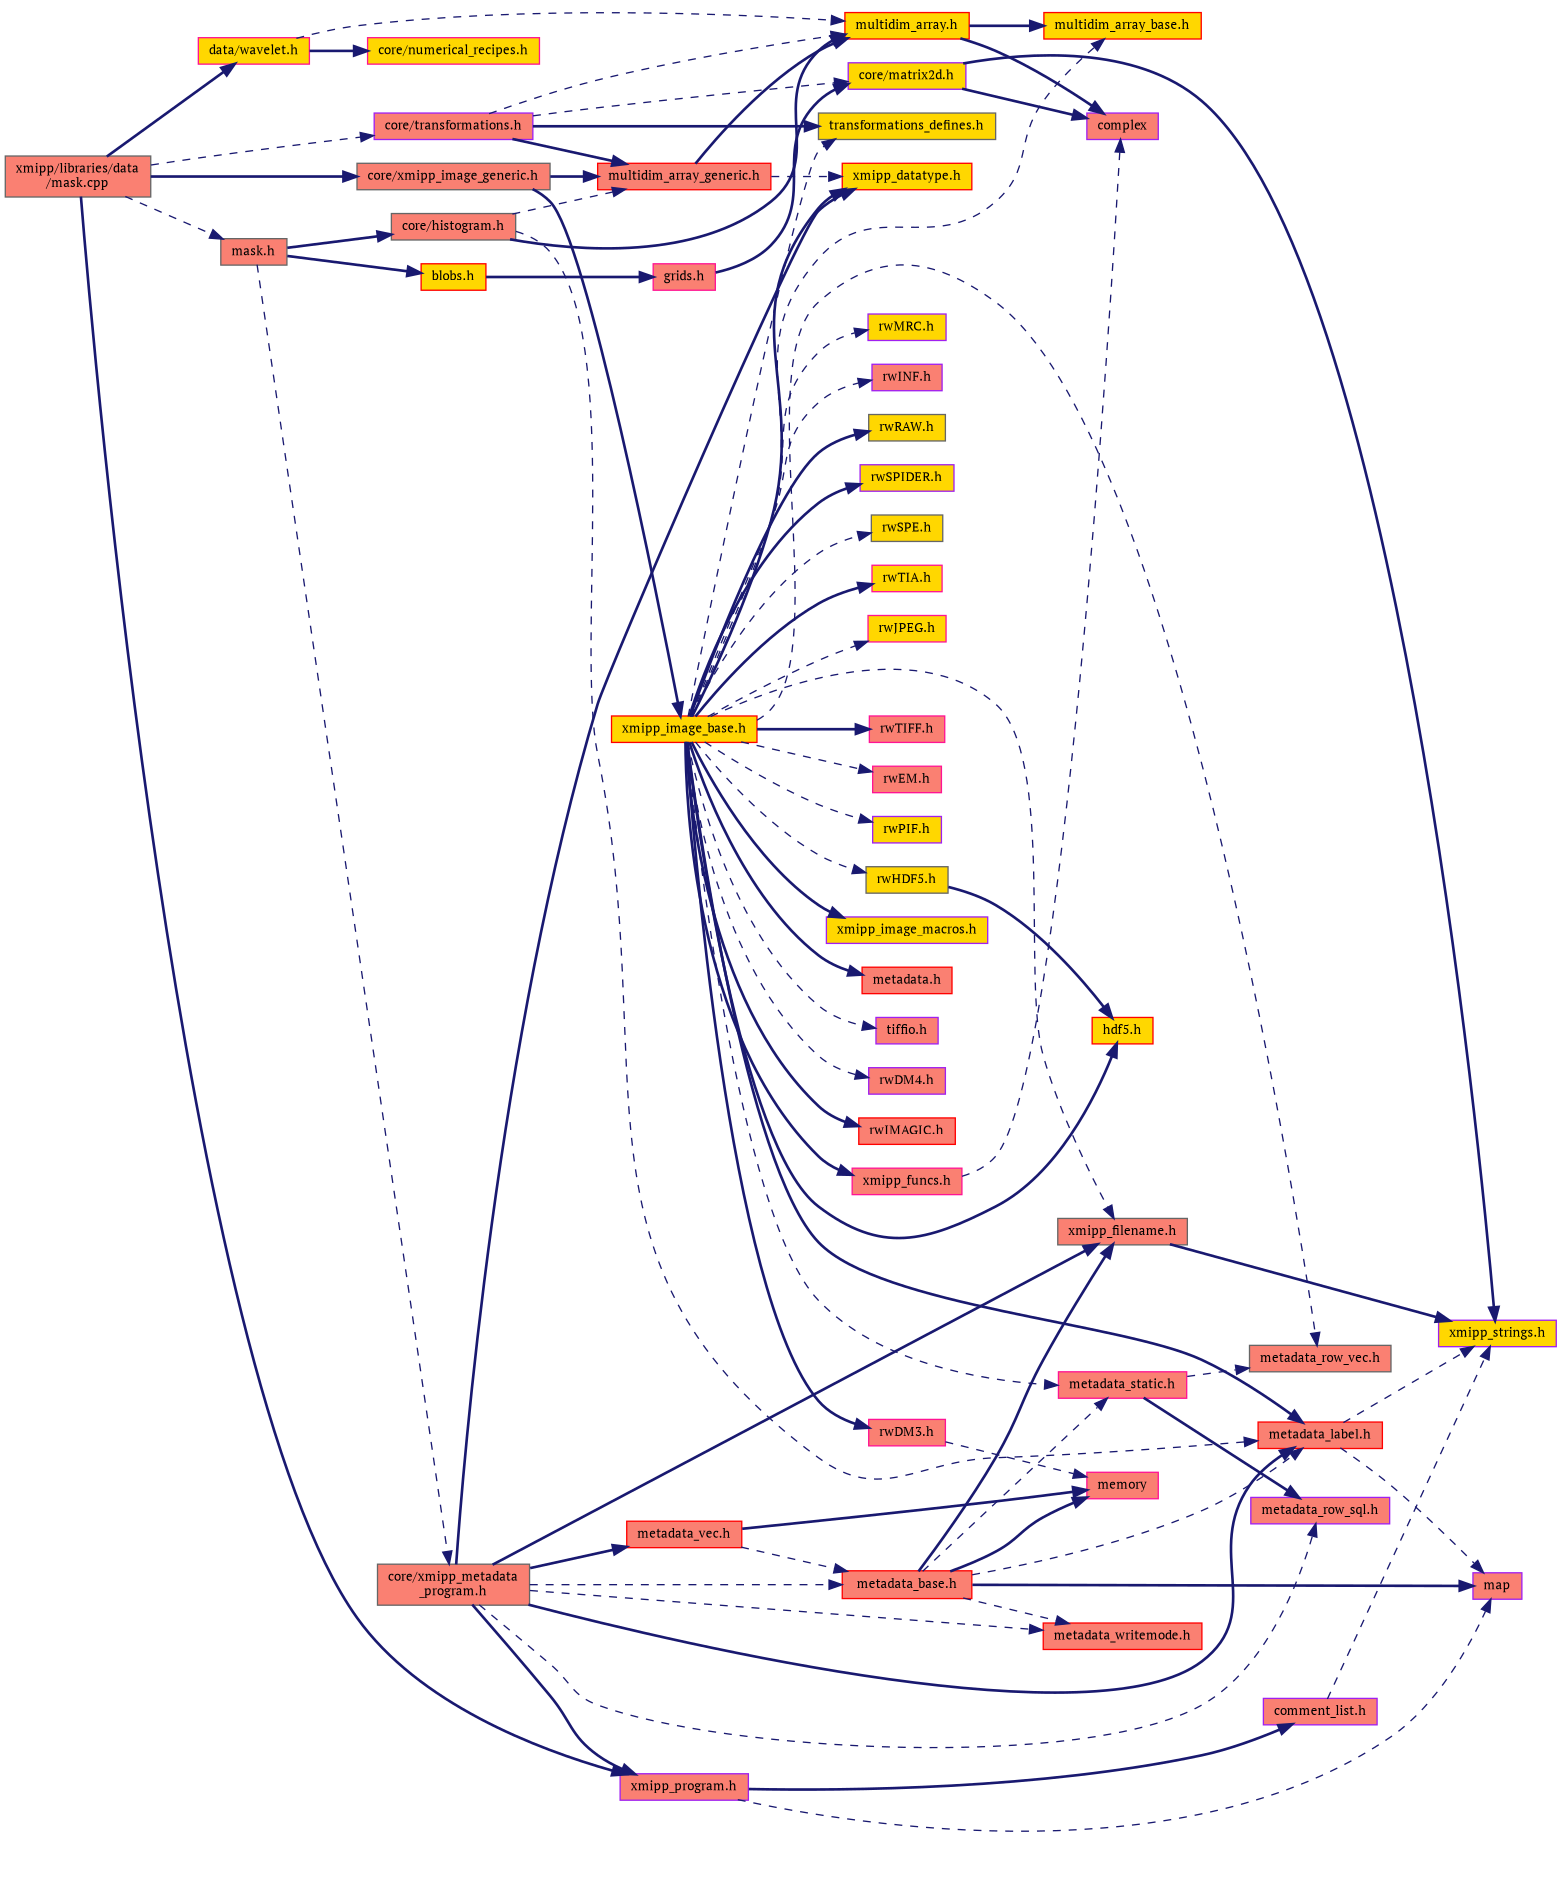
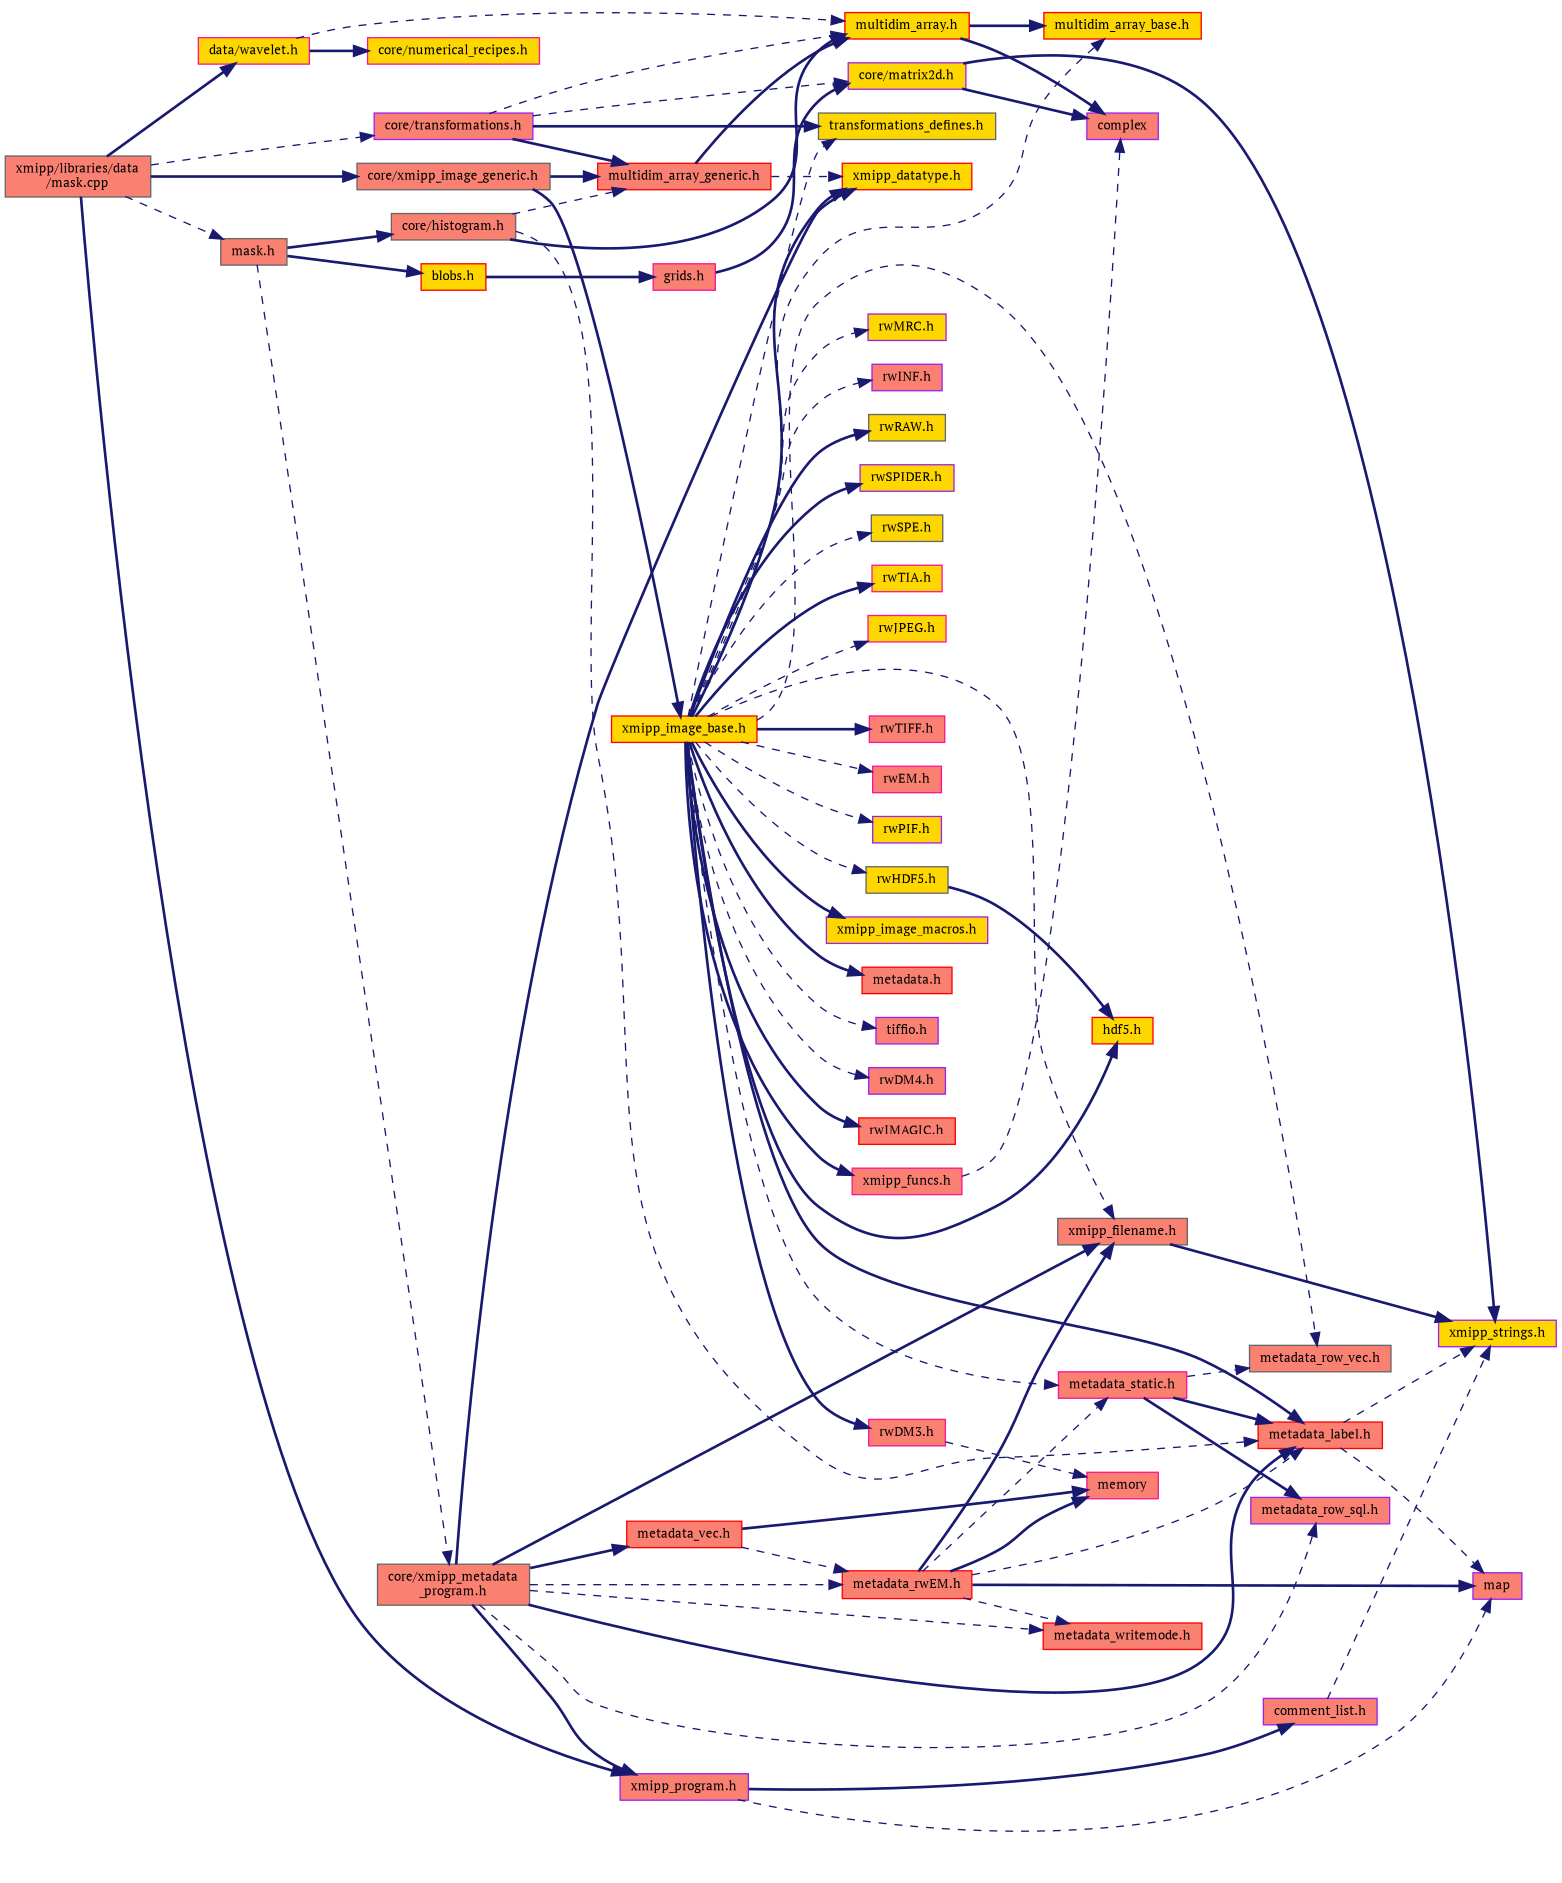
none -> (1215, 1409)
(907, 1585) -> (907, 1585)
